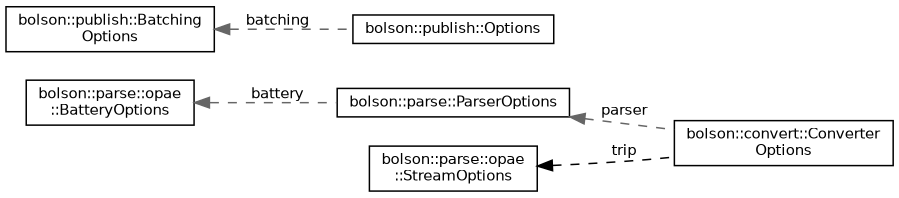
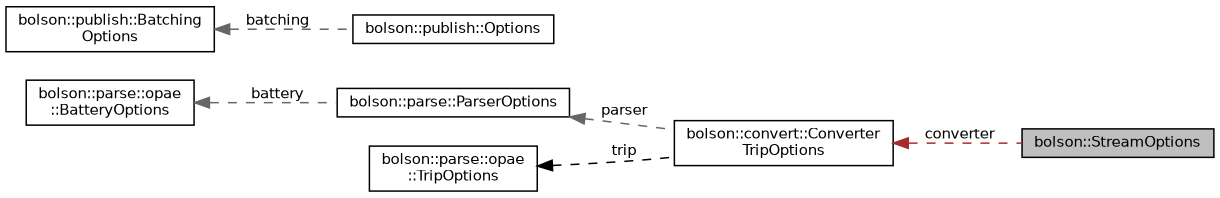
(784, 143) -> (784, 143)
none -> (1118, 143)
(453, 169) -> (453, 169)
